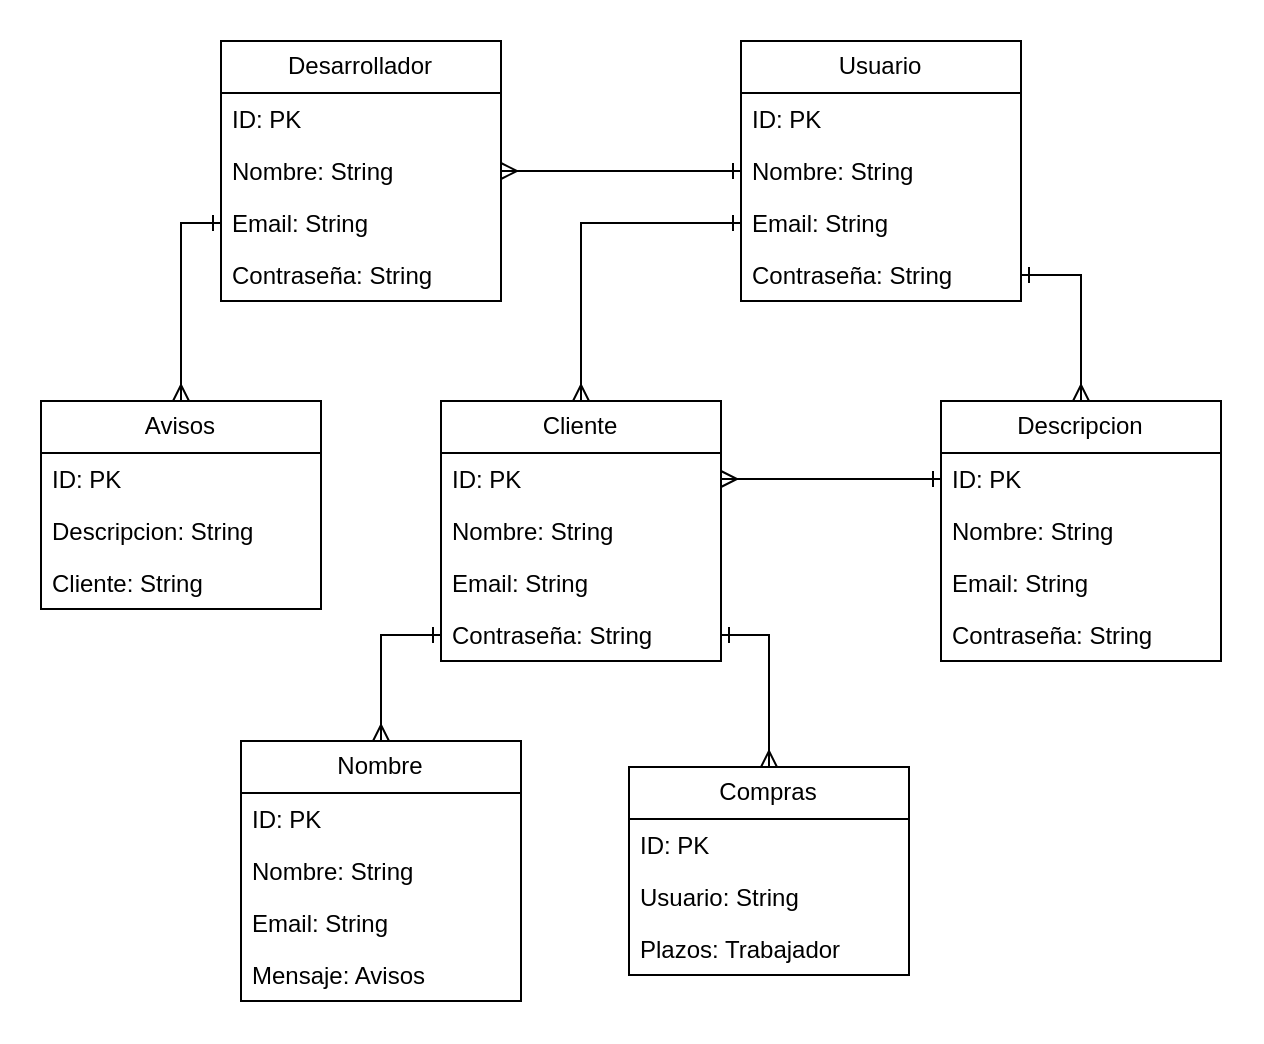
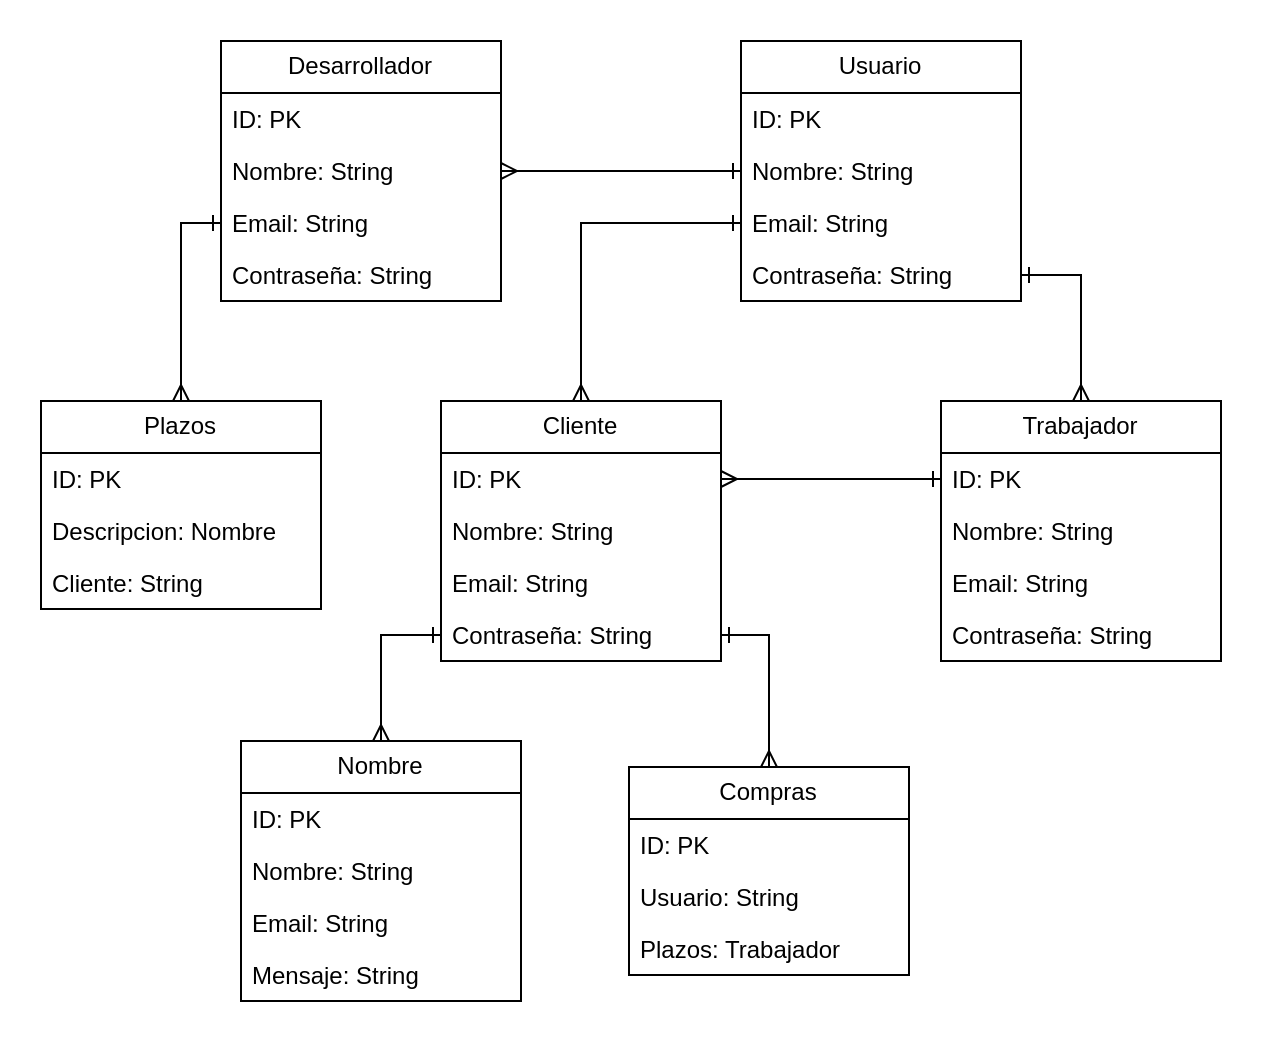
(181, 427) -> (181, 427)
(1081, 427) -> (1081, 427)
(165, 533) -> (168, 533)
(344, 977) -> (344, 977)
